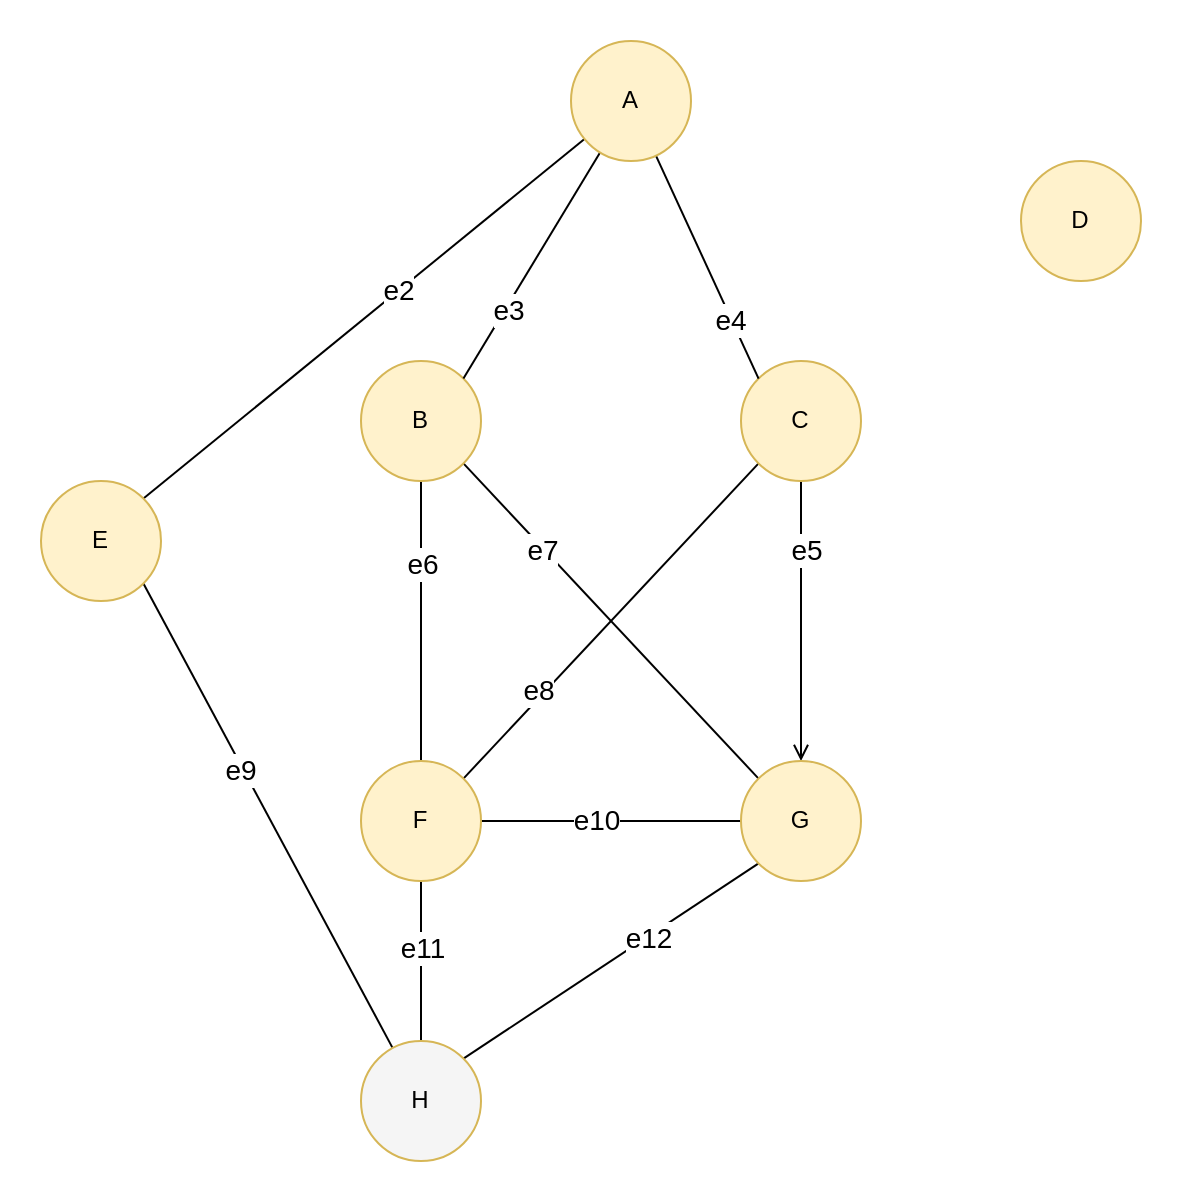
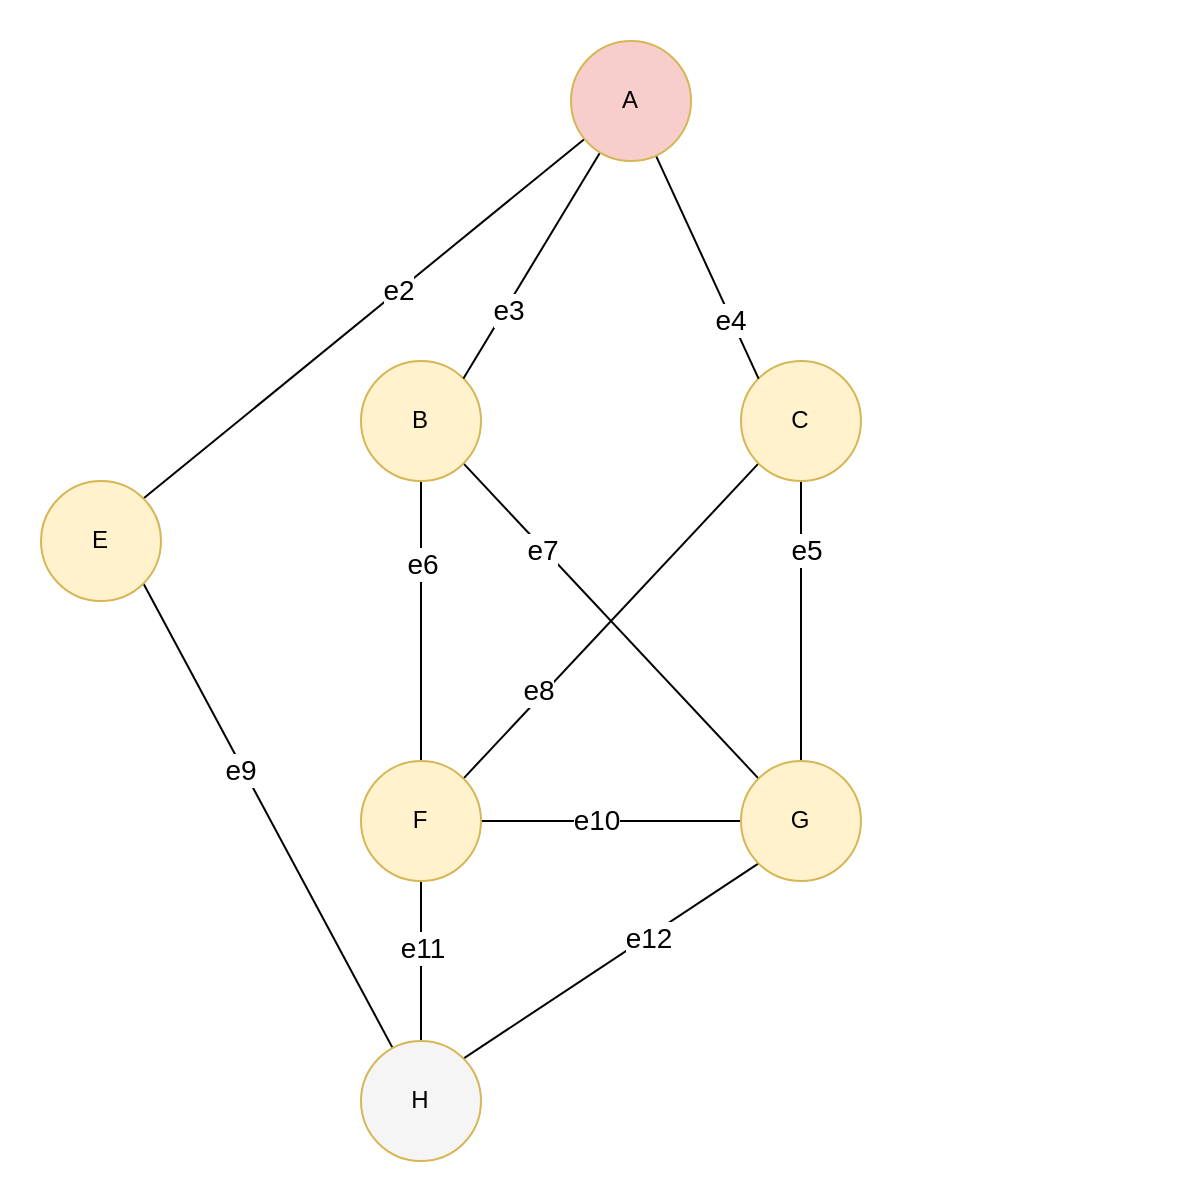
(631, 101) -> (631, 101)
(1081, 221) -> none
(801, 753) -> (801, 754)
